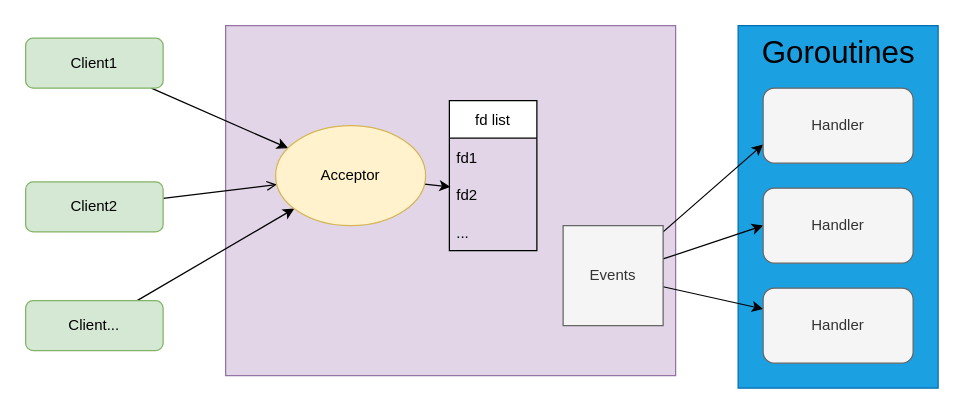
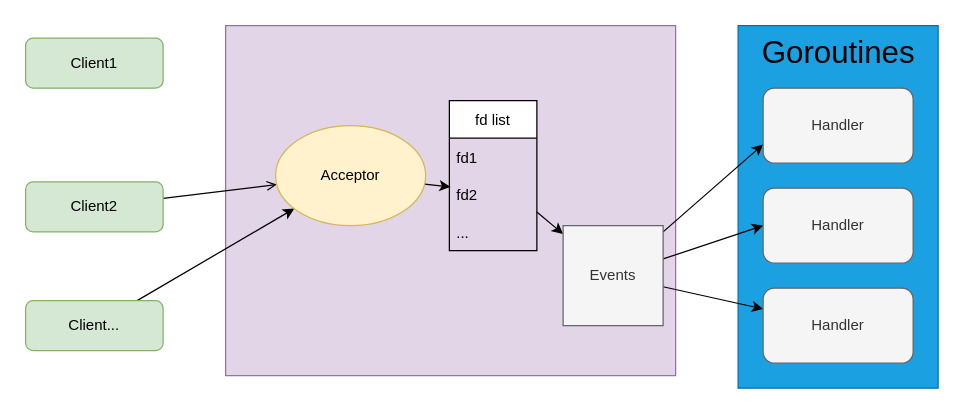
(216, 116) -> none
none -> (547, 220)
